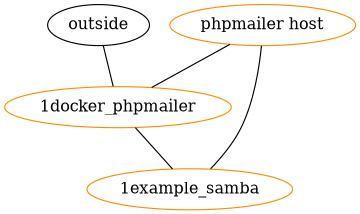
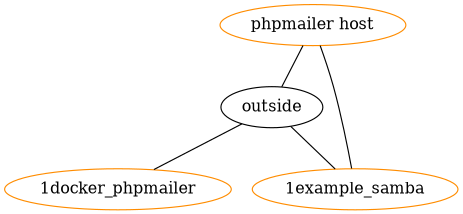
(191, 66) -> (292, 66)
(154, 148) -> (313, 148)
